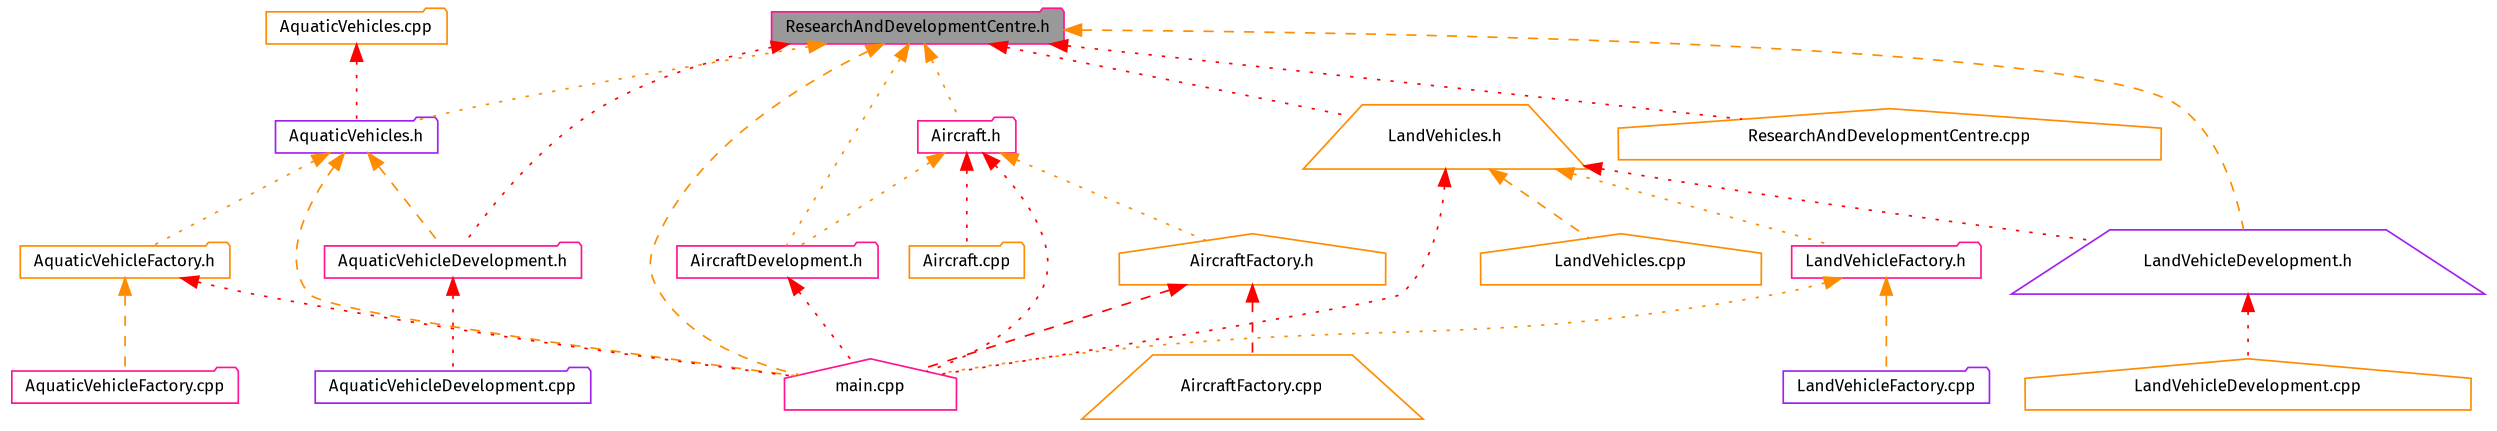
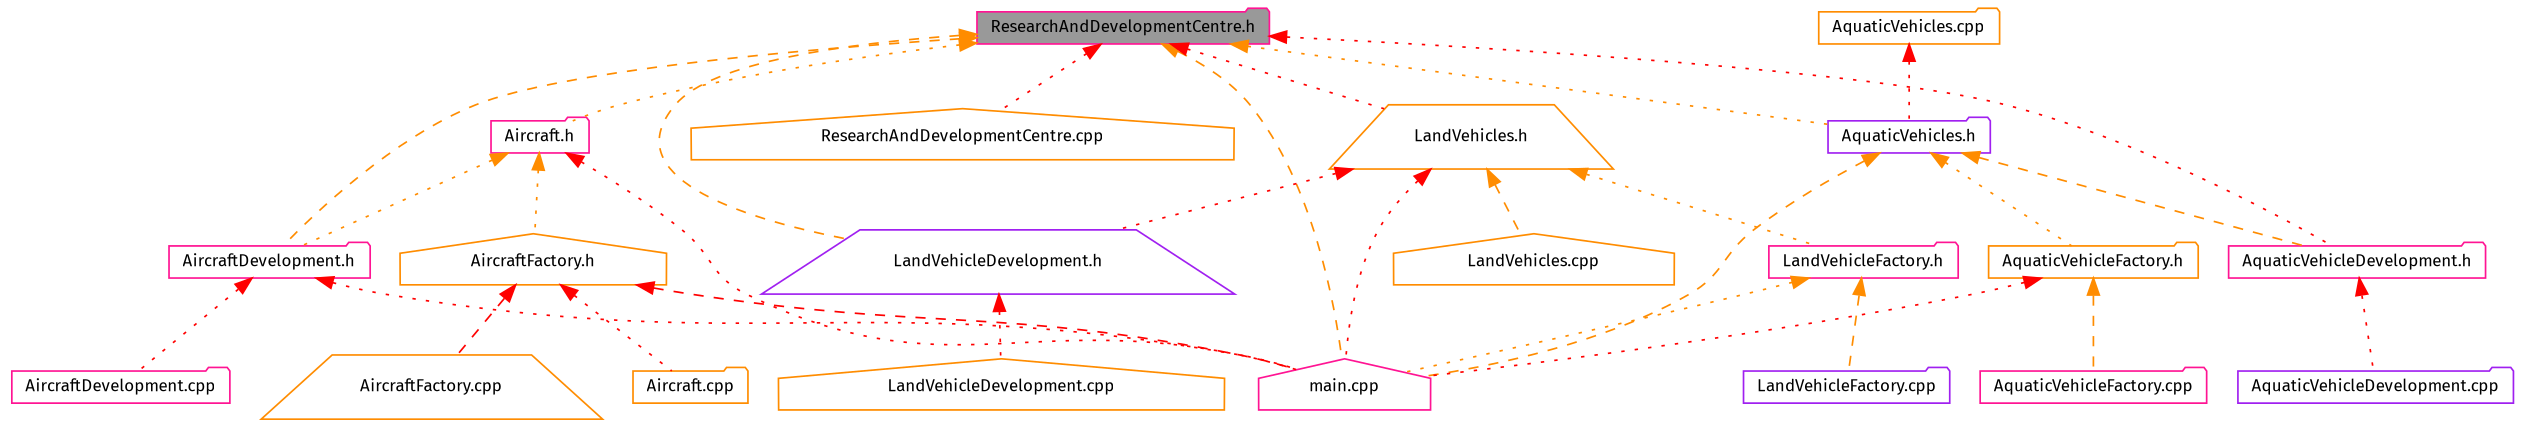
(843, 152) -> (597, 76)
(967, 208) -> (623, 333)
none -> (121, 387)
